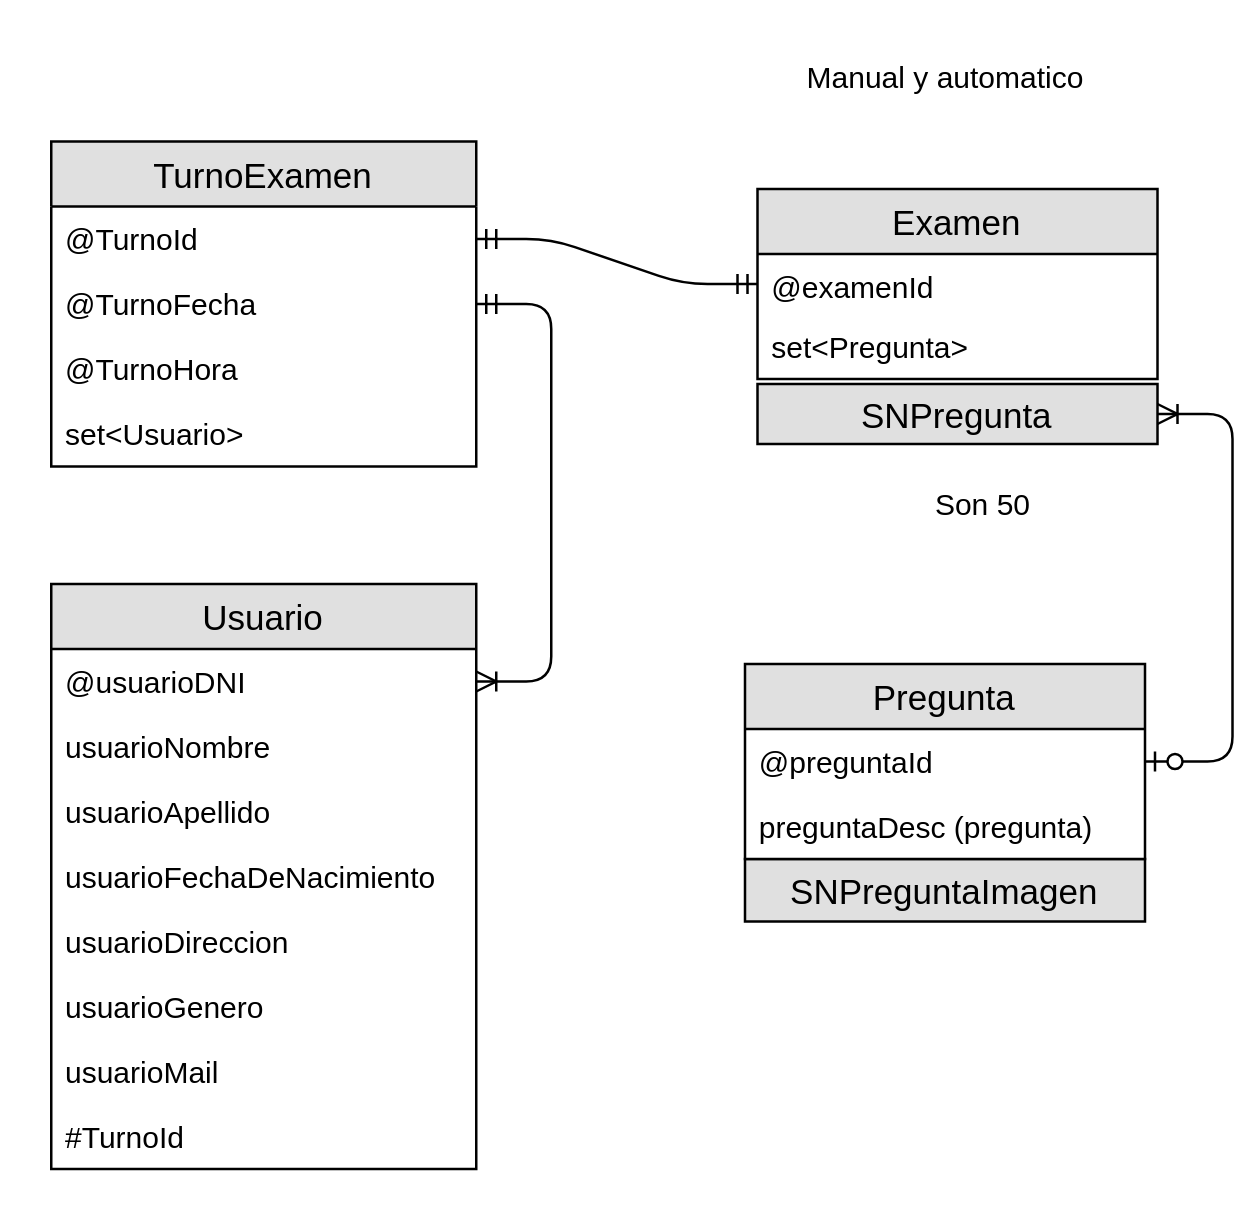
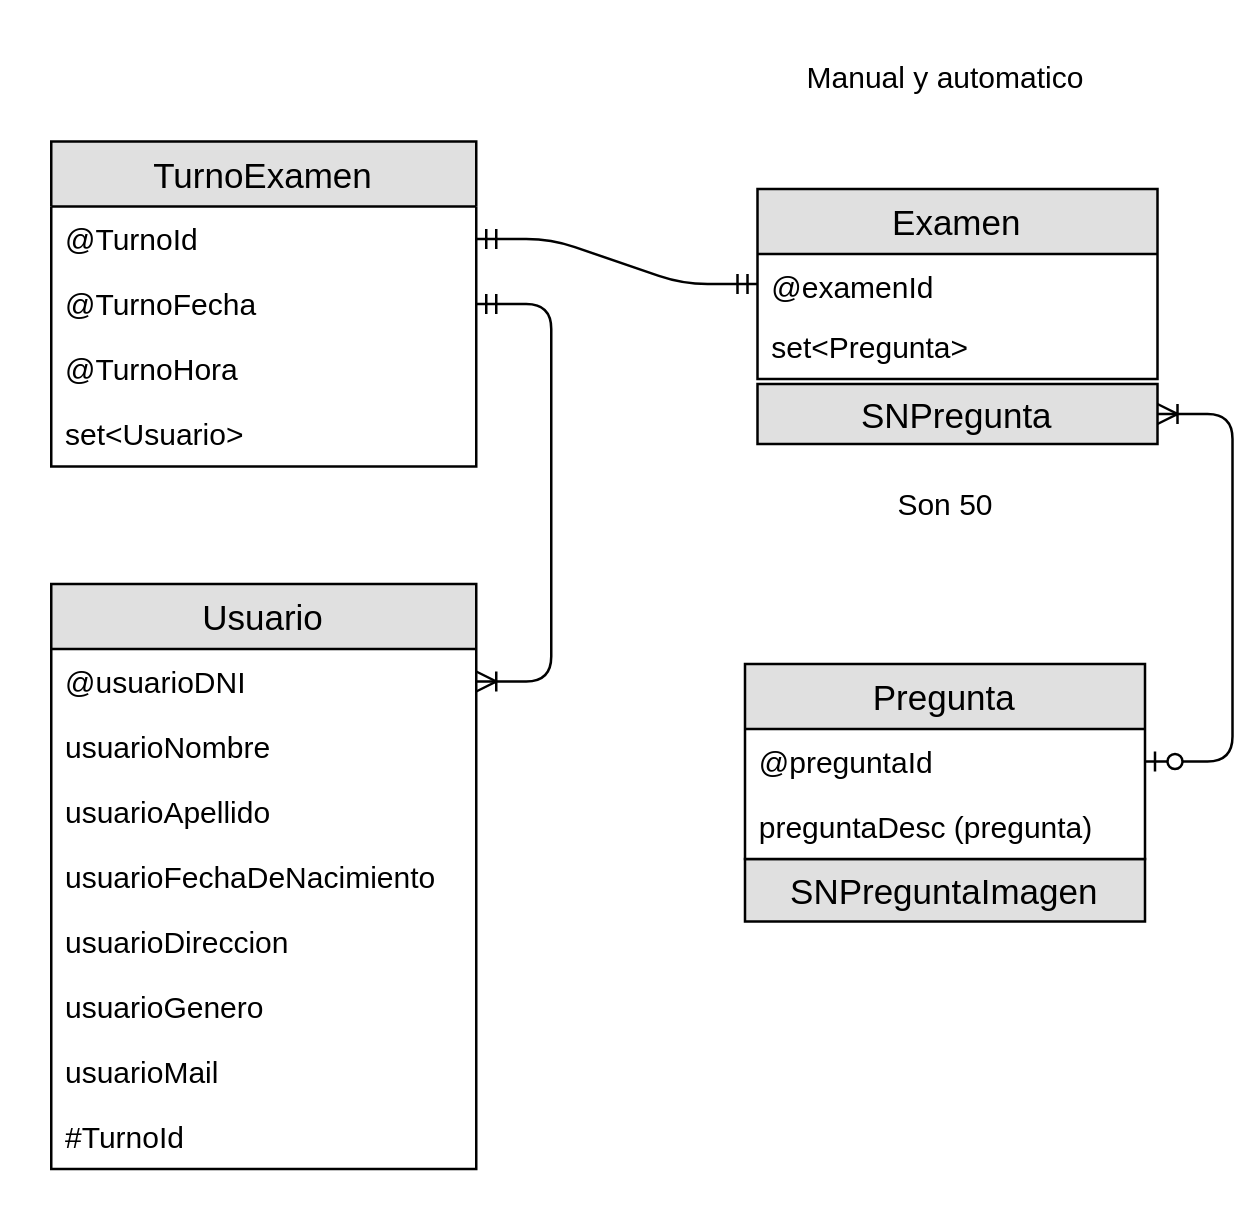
(983, 506) -> (945, 506)
